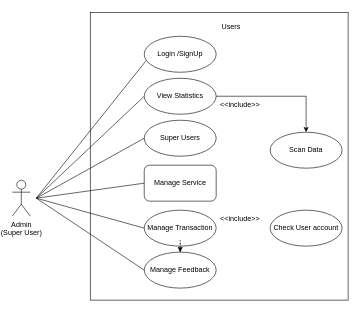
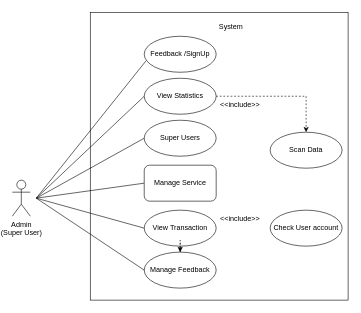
(231, 27) -> (231, 27)
(180, 54) -> (180, 54)
(277, 96) -> (277, 96)
(180, 228) -> (180, 228)
